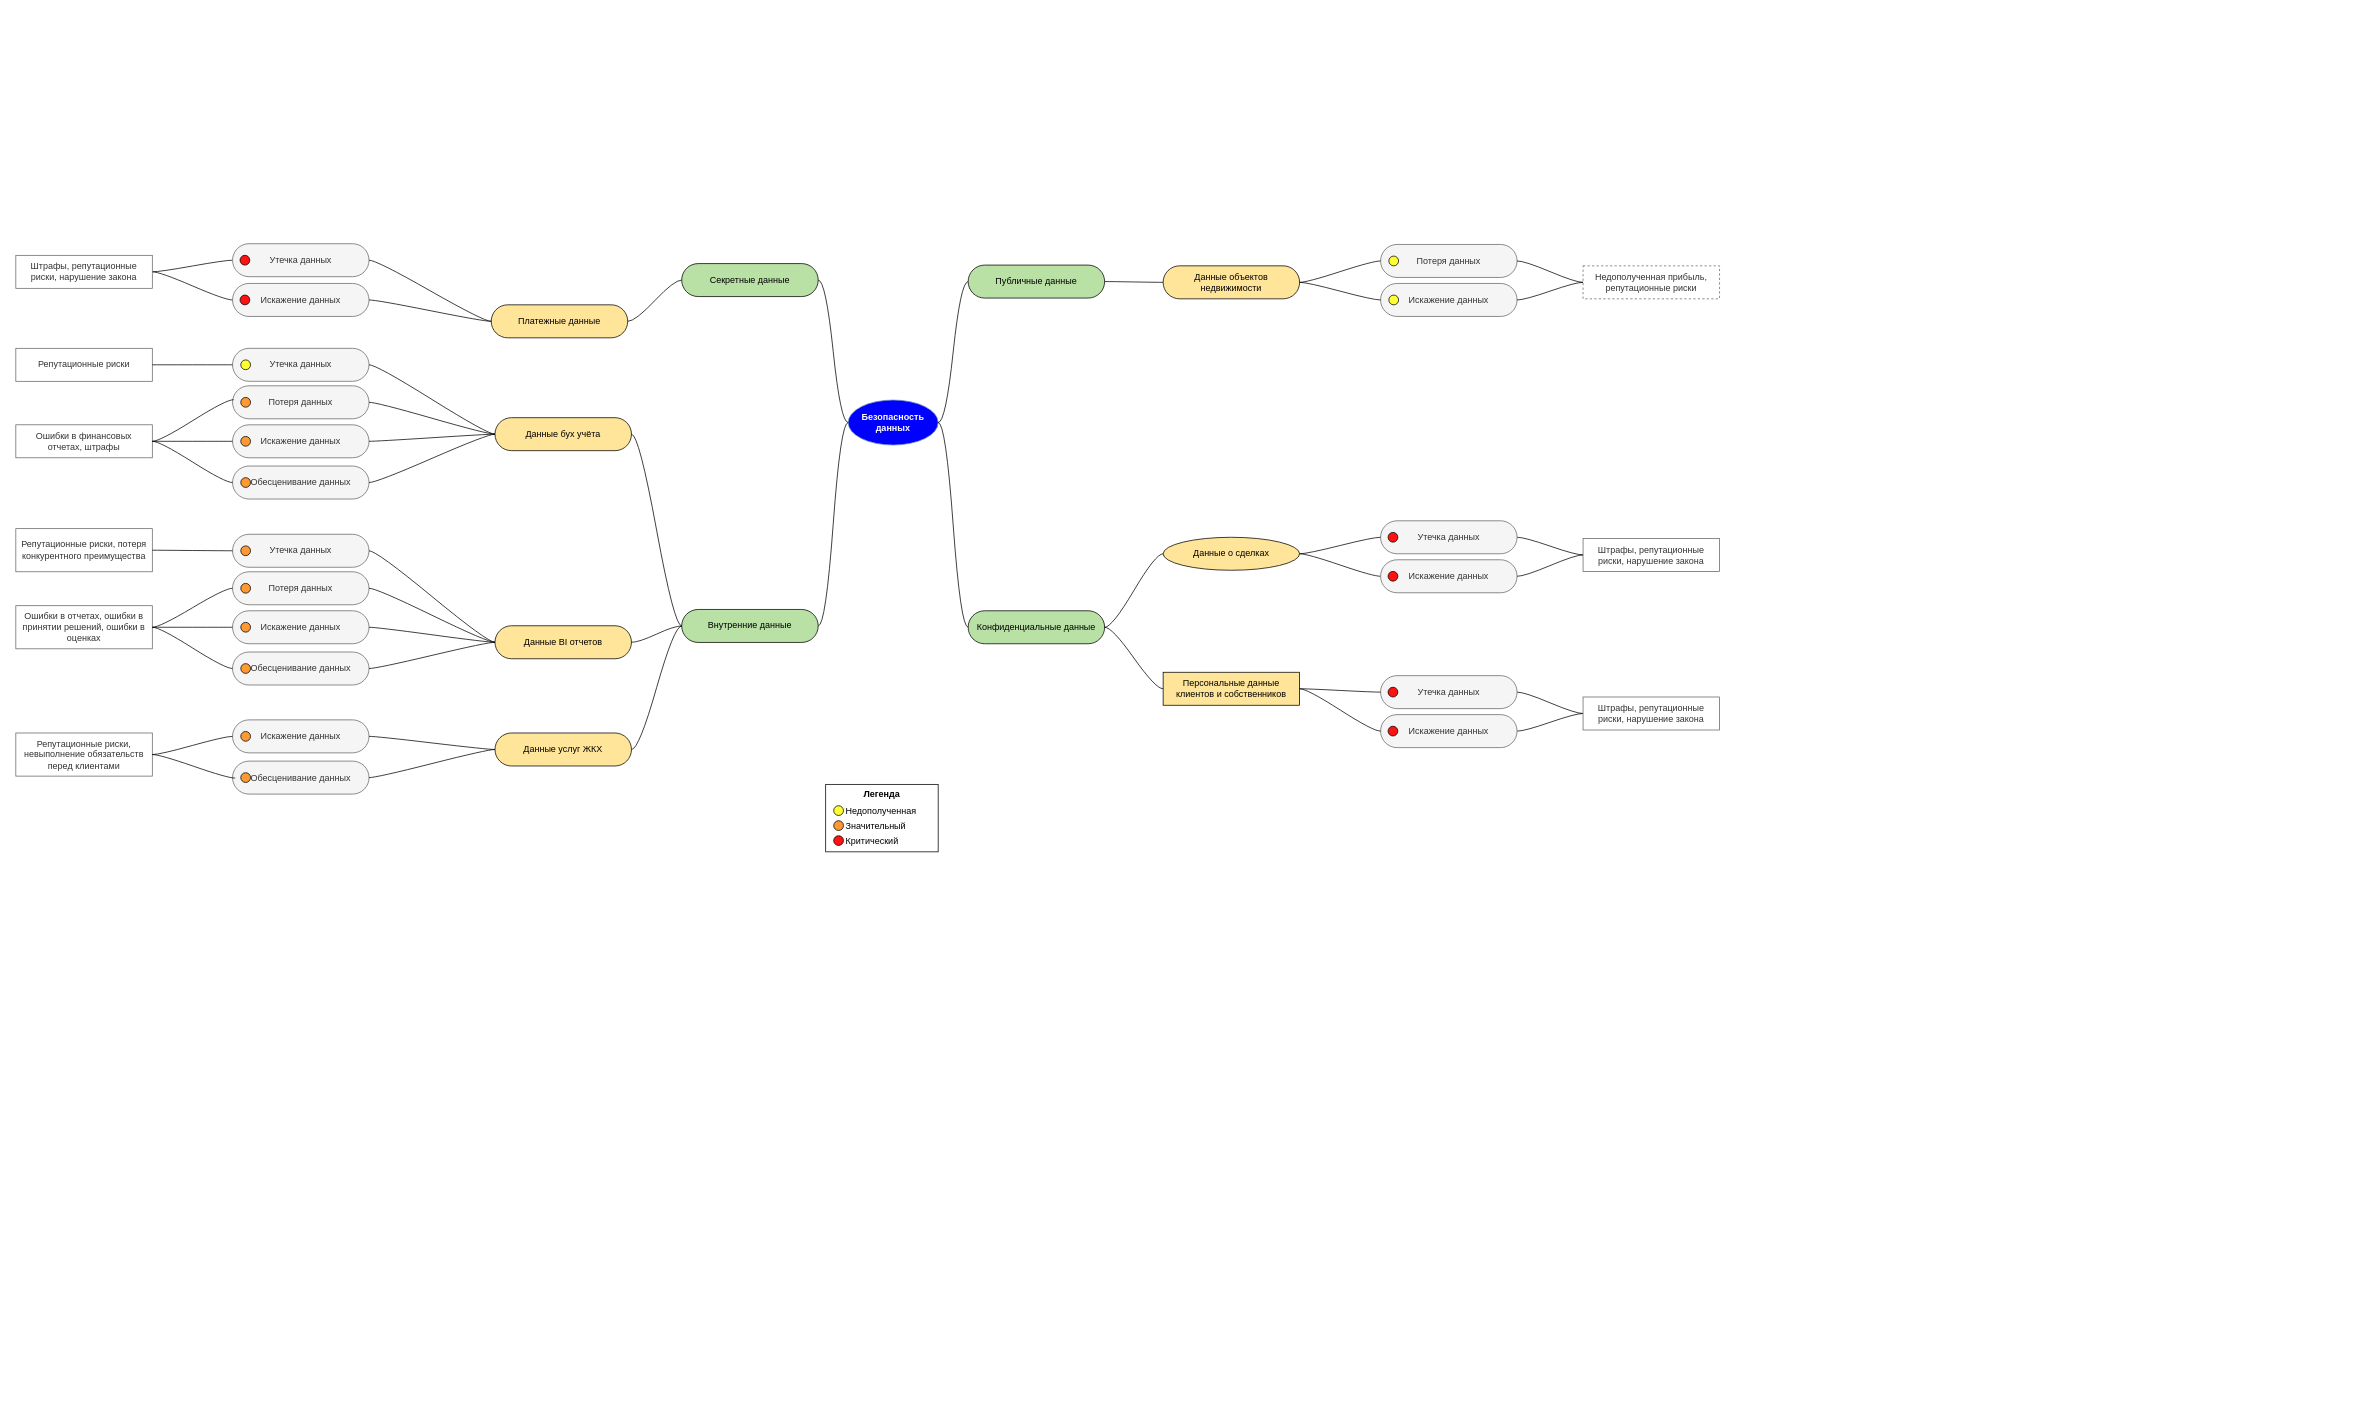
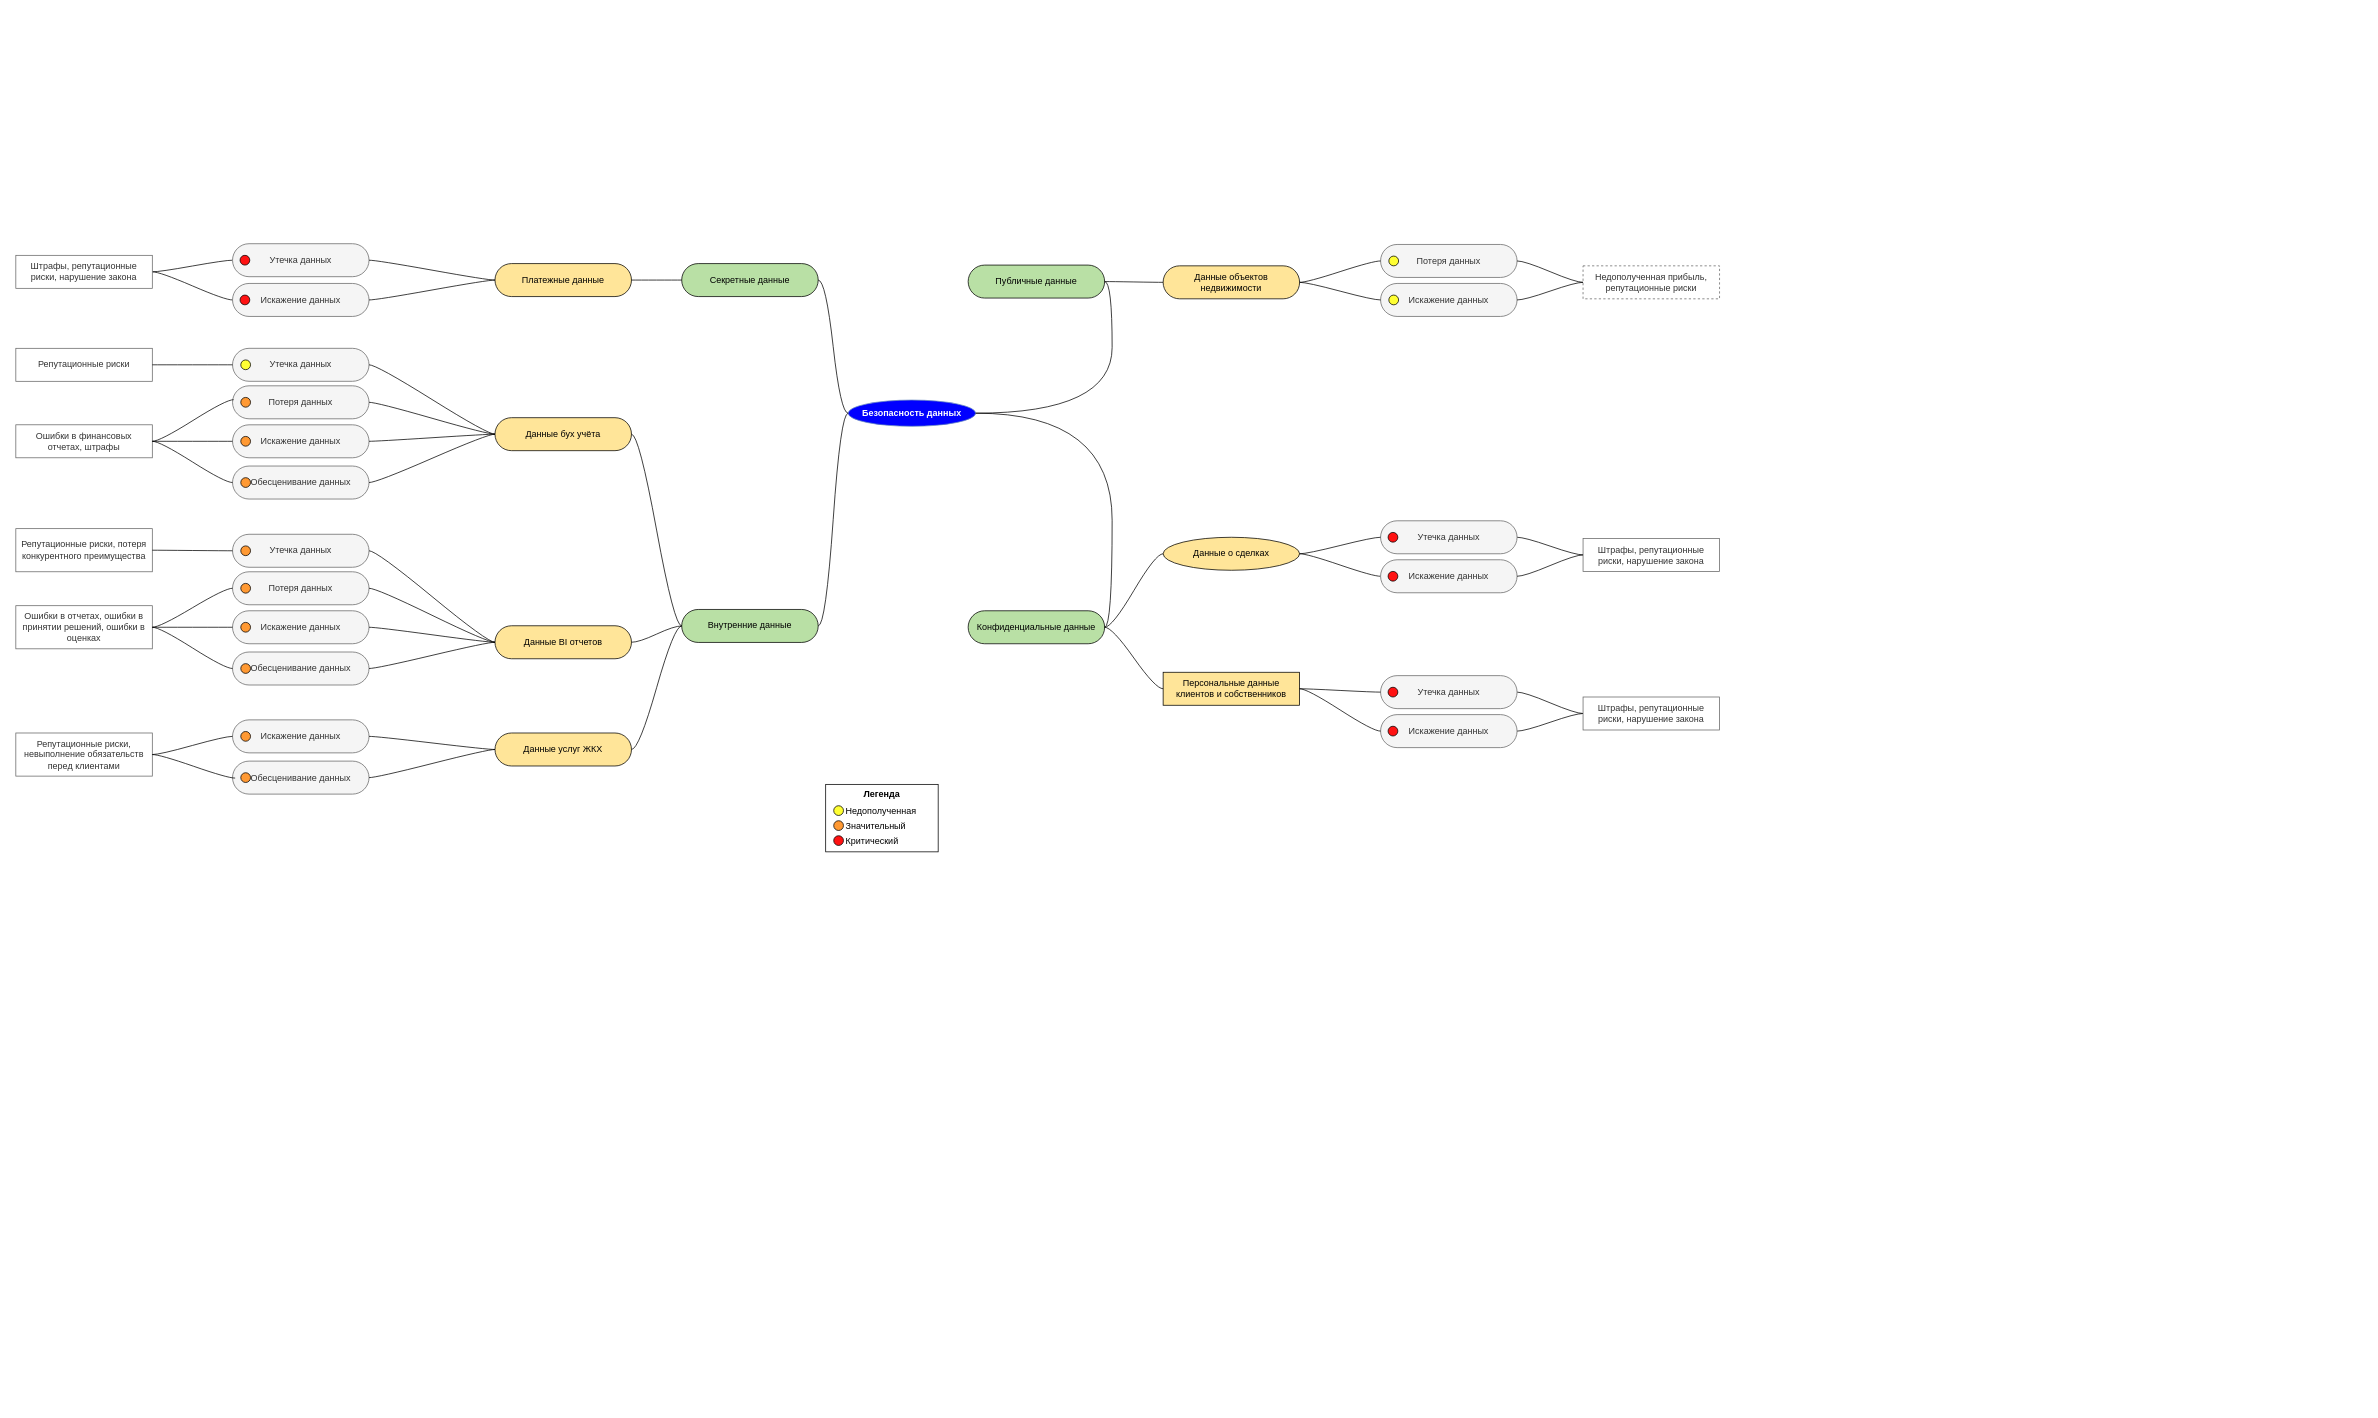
(559, 321) -> (563, 280)
(893, 423) -> (912, 413)
